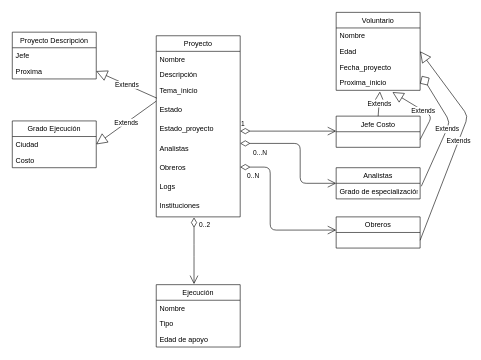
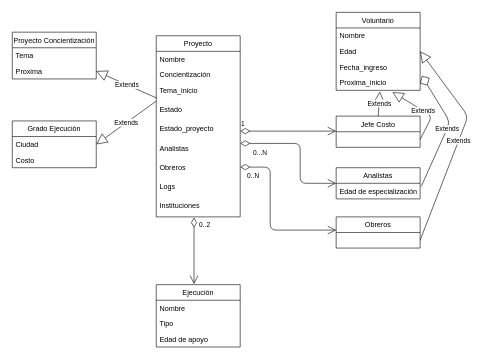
(54, 40) -> (54, 40)
(24, 56) -> (24, 56)
(368, 67) -> (365, 67)
(180, 75) -> (187, 75)
(382, 191) -> (380, 191)
